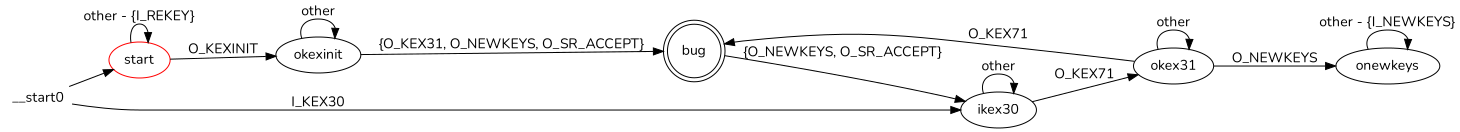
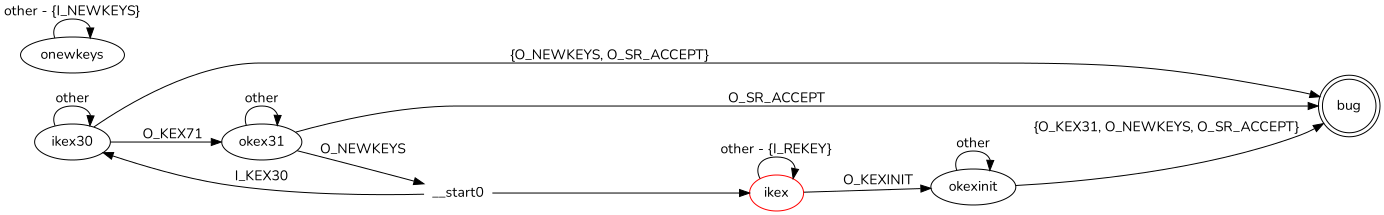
(999, 34) -> (777, 98)
(140, 60) -> (777, 193)
(1270, 66) -> (356, 166)
(840, 76) -> (696, 63)
